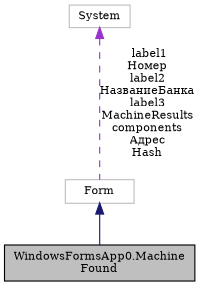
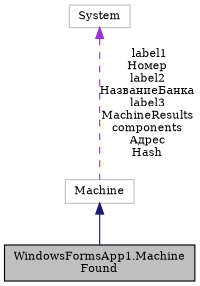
(100, 191) -> (100, 191)
(100, 263) -> (100, 263)
